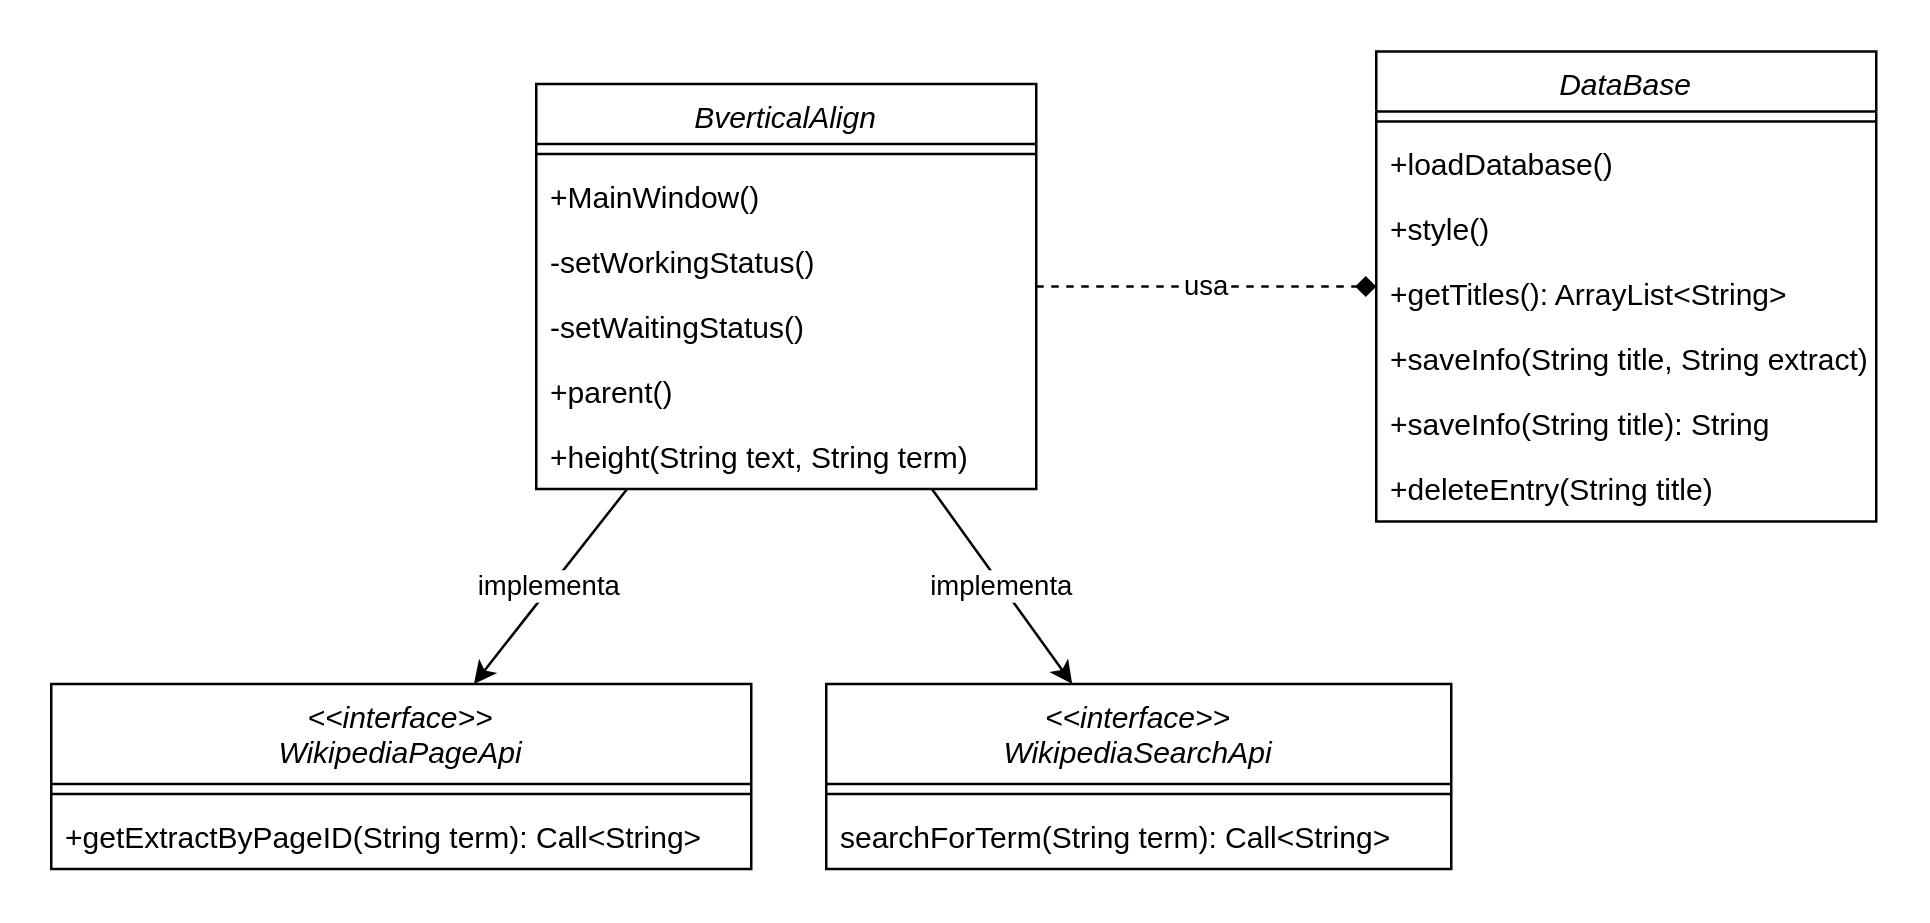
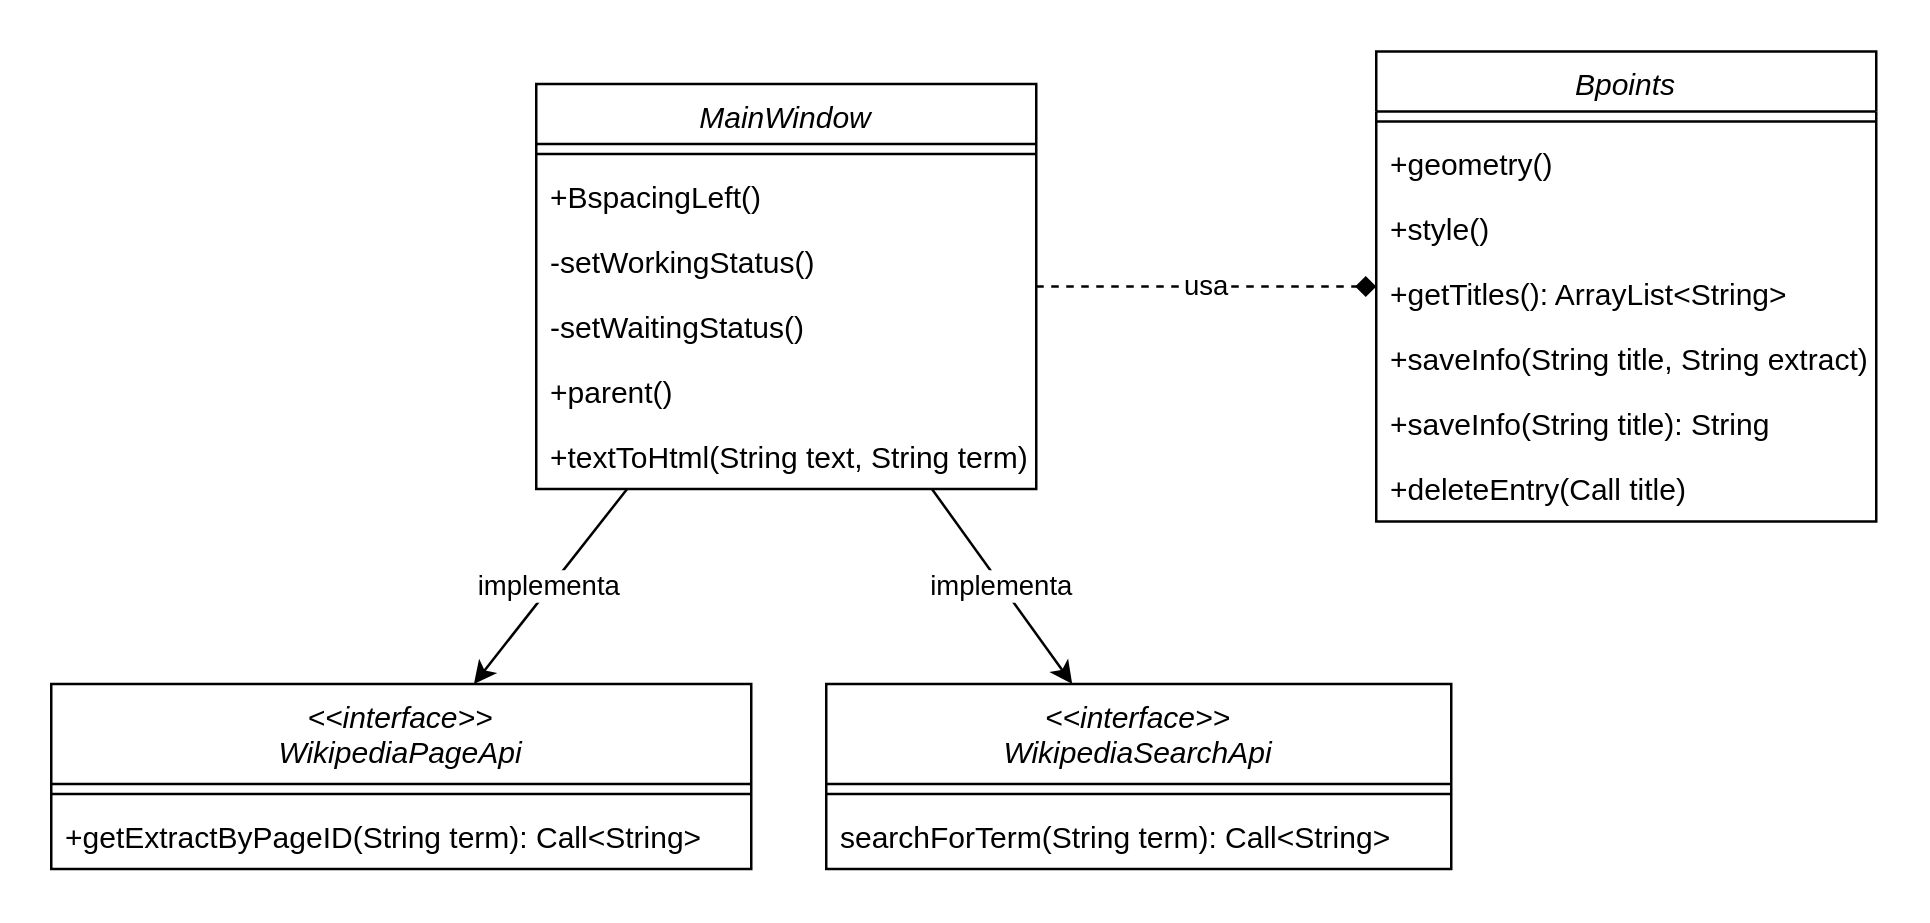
(1625, 85) -> (1625, 85)
(785, 118) -> (785, 118)
(1512, 165) -> (1482, 165)
(651, 198) -> (672, 198)
(800, 458) -> (834, 458)
(1589, 490) -> (1568, 490)
